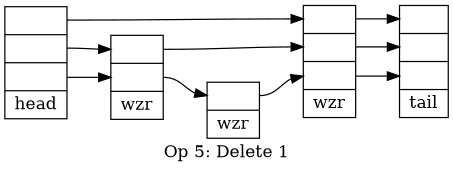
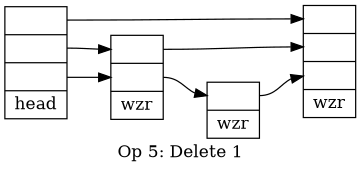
(424, 62) -> none
